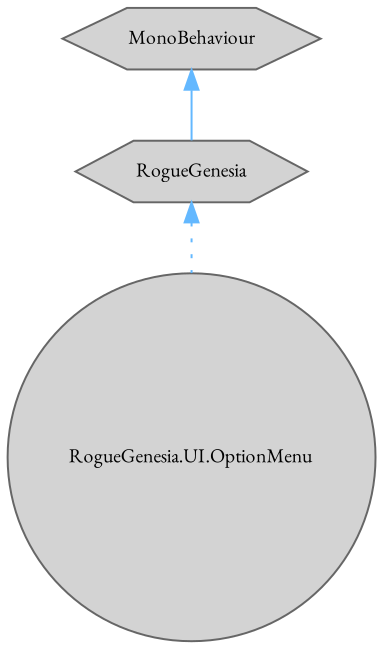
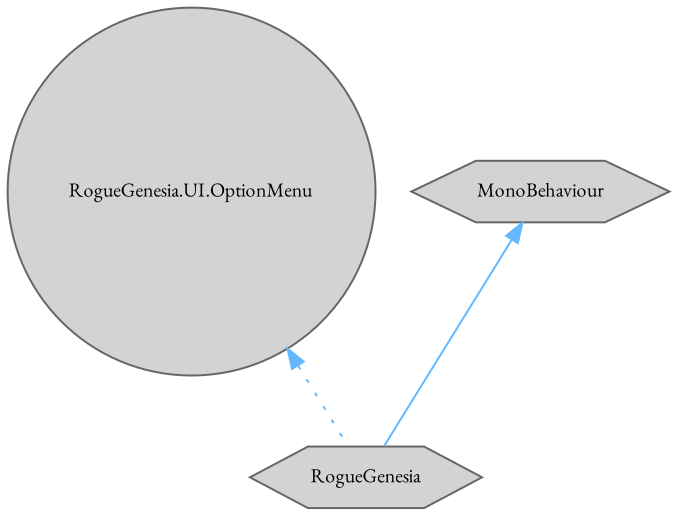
(192, 248) -> (323, 406)
